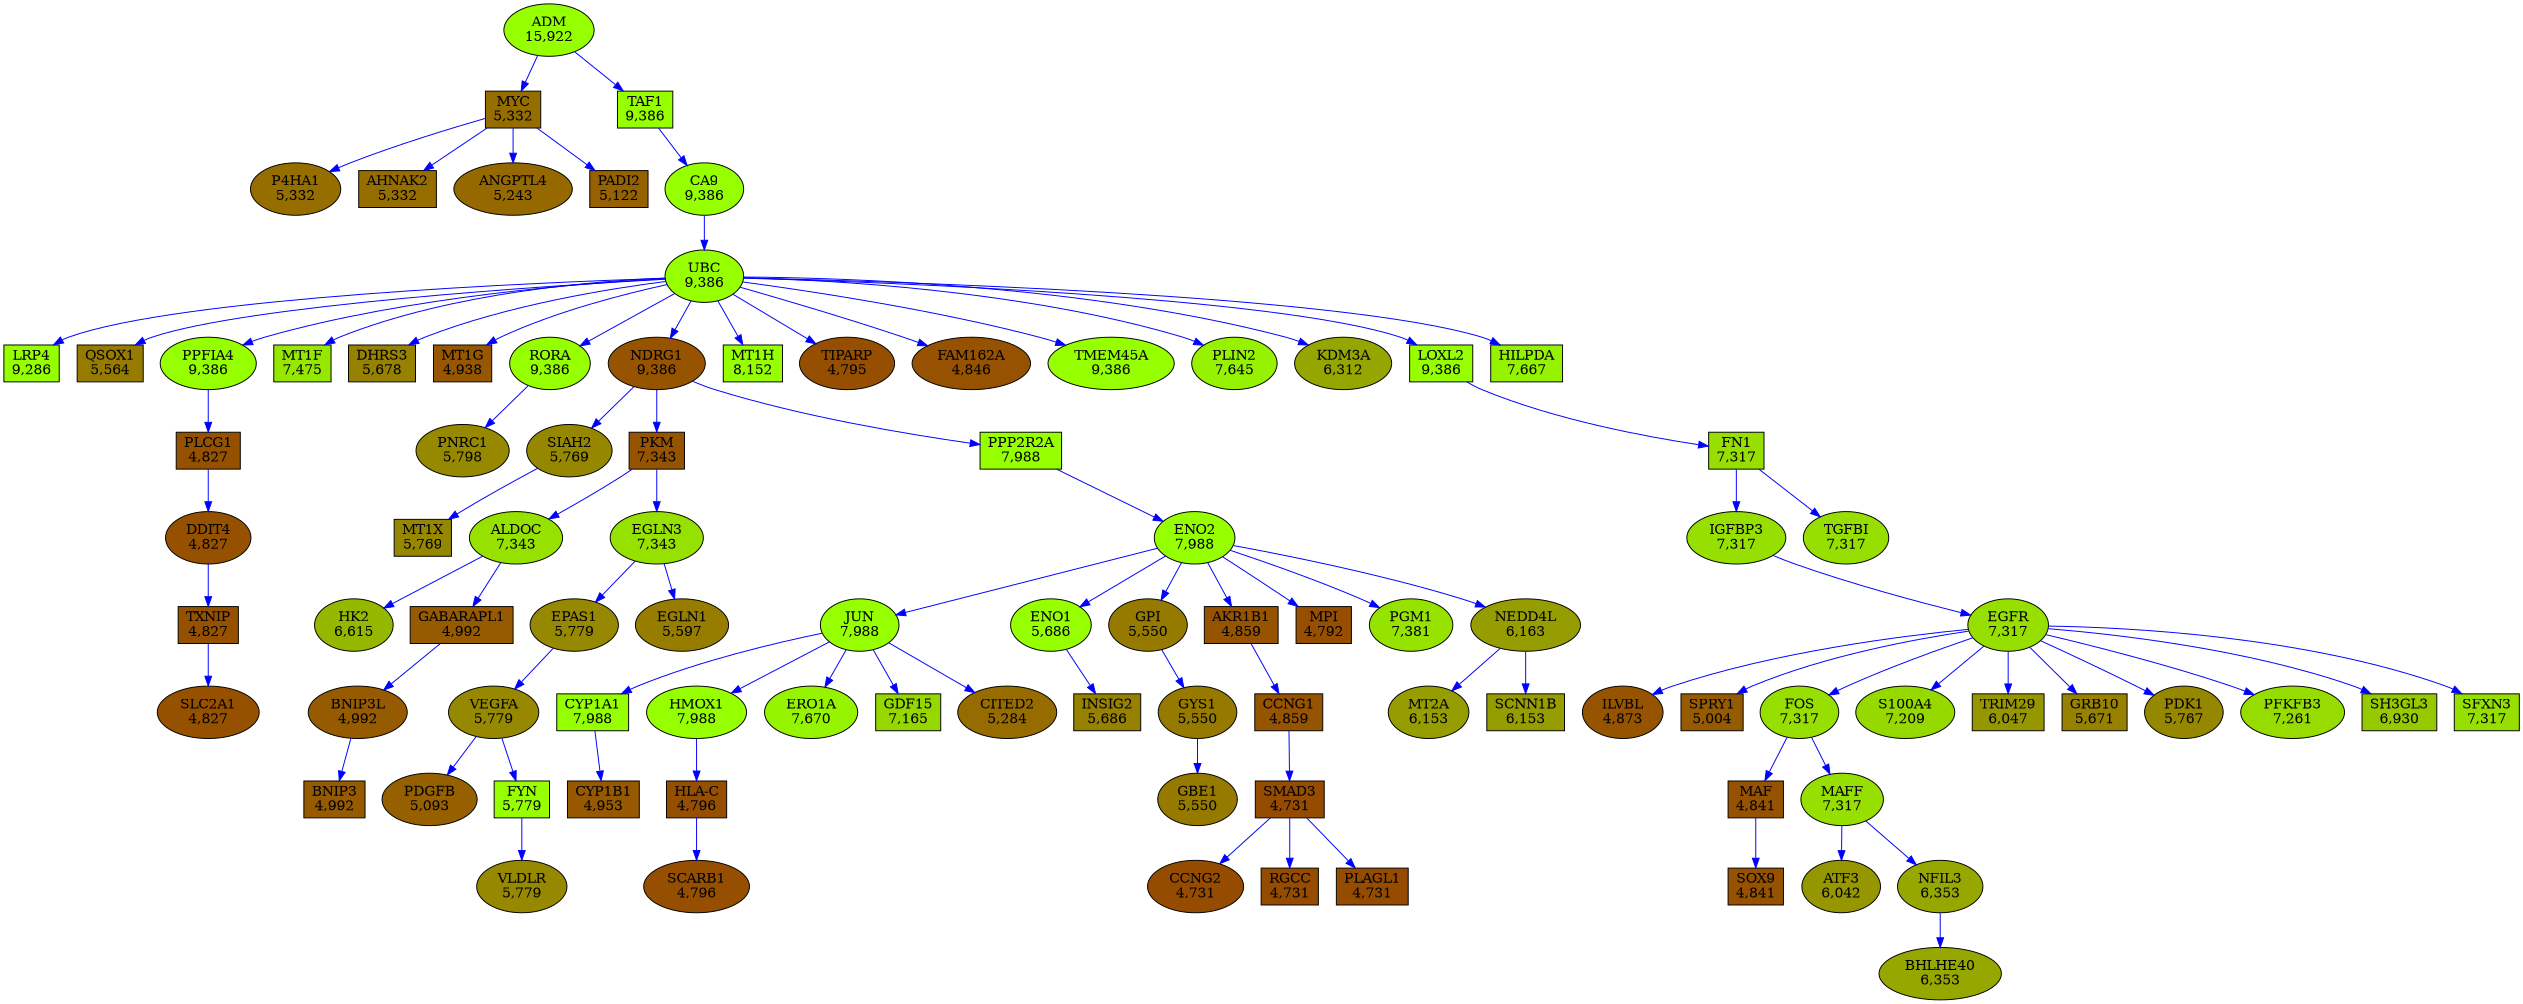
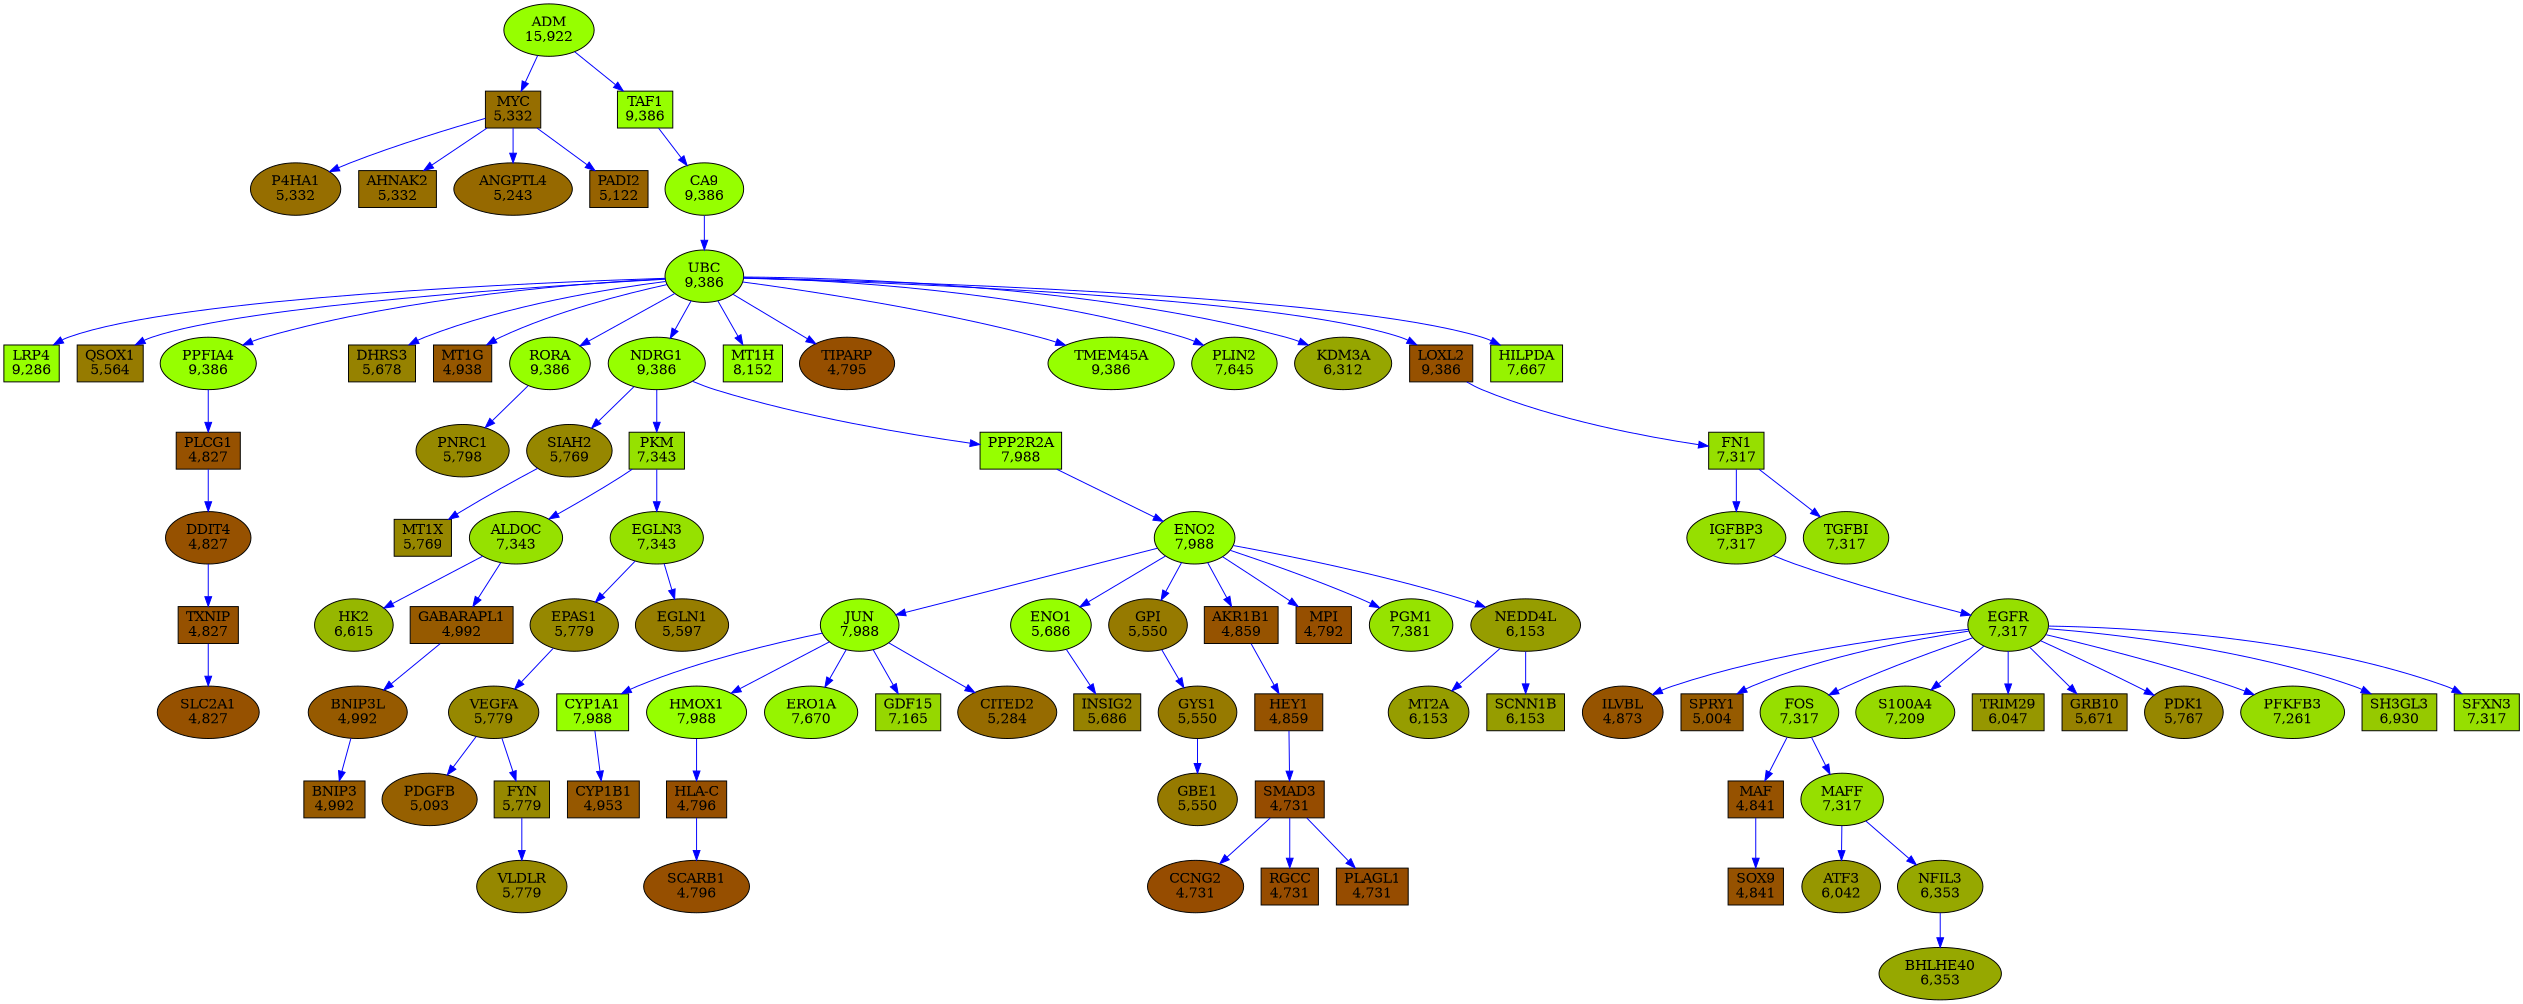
(302, 363) -> none
(657, 363) -> (657, 363)
(971, 363) -> none
(1441, 363) -> (1441, 363)
(657, 451) -> (657, 451)
(1526, 625) -> (1526, 625)
(1289, 712) -> (1289, 712)
(522, 799) -> (522, 799)
